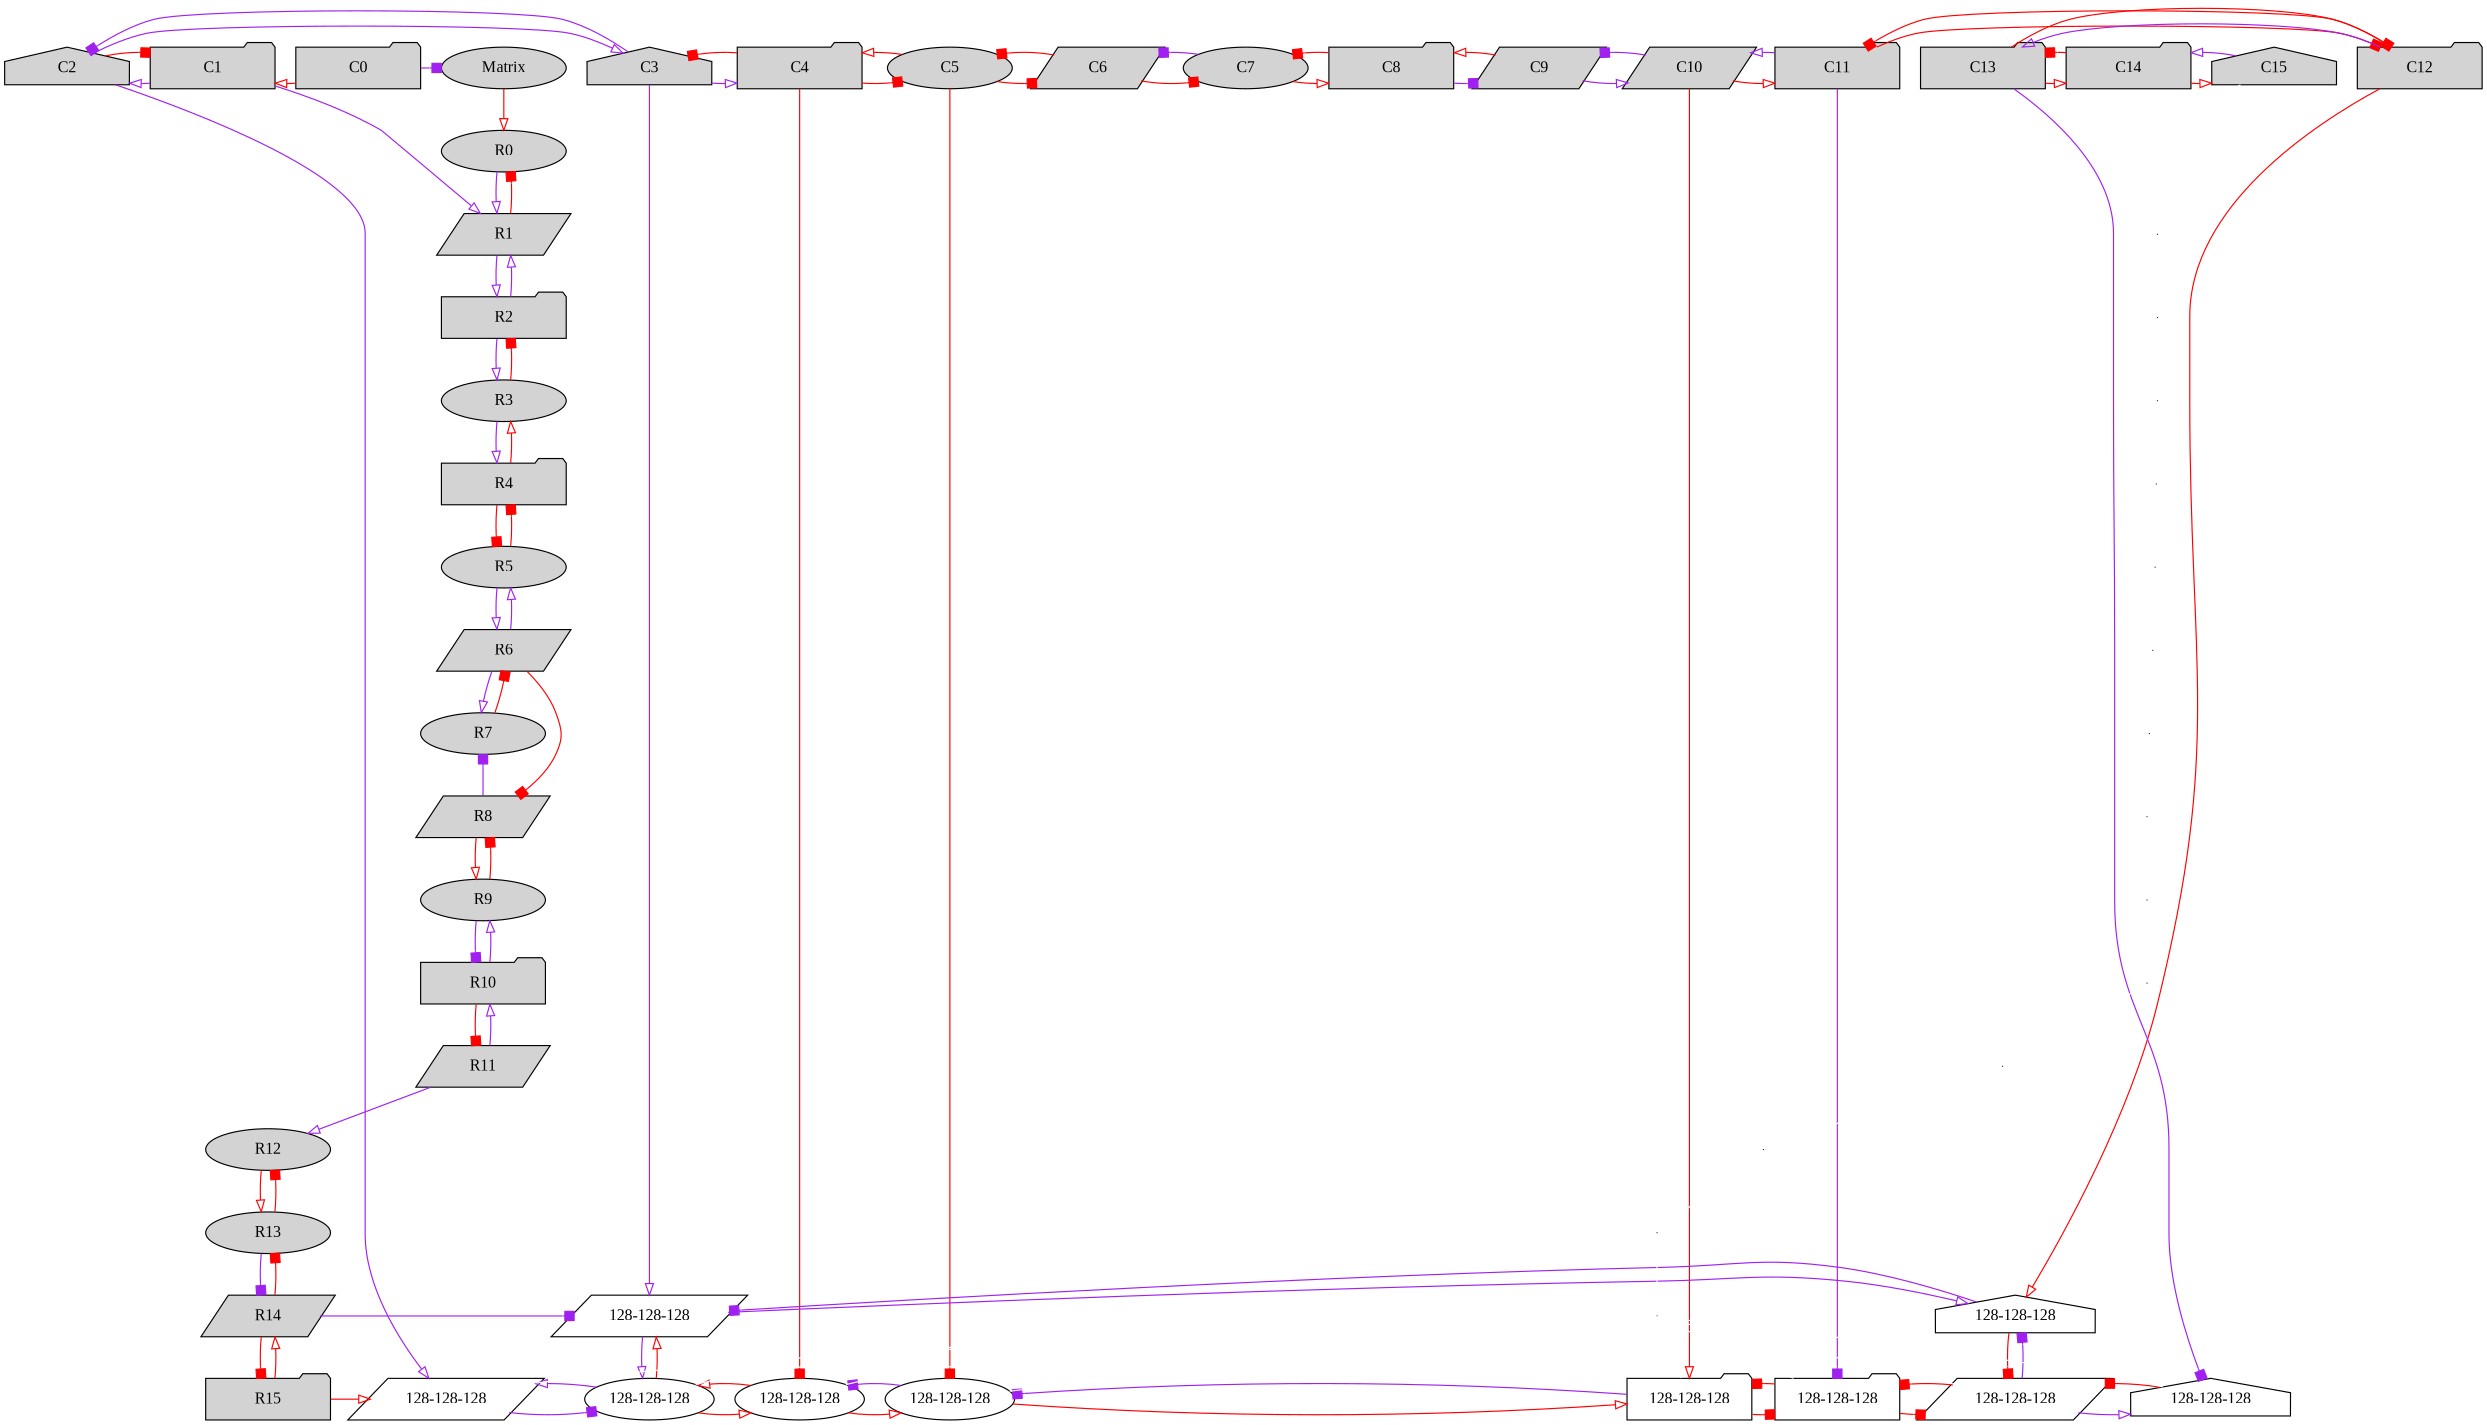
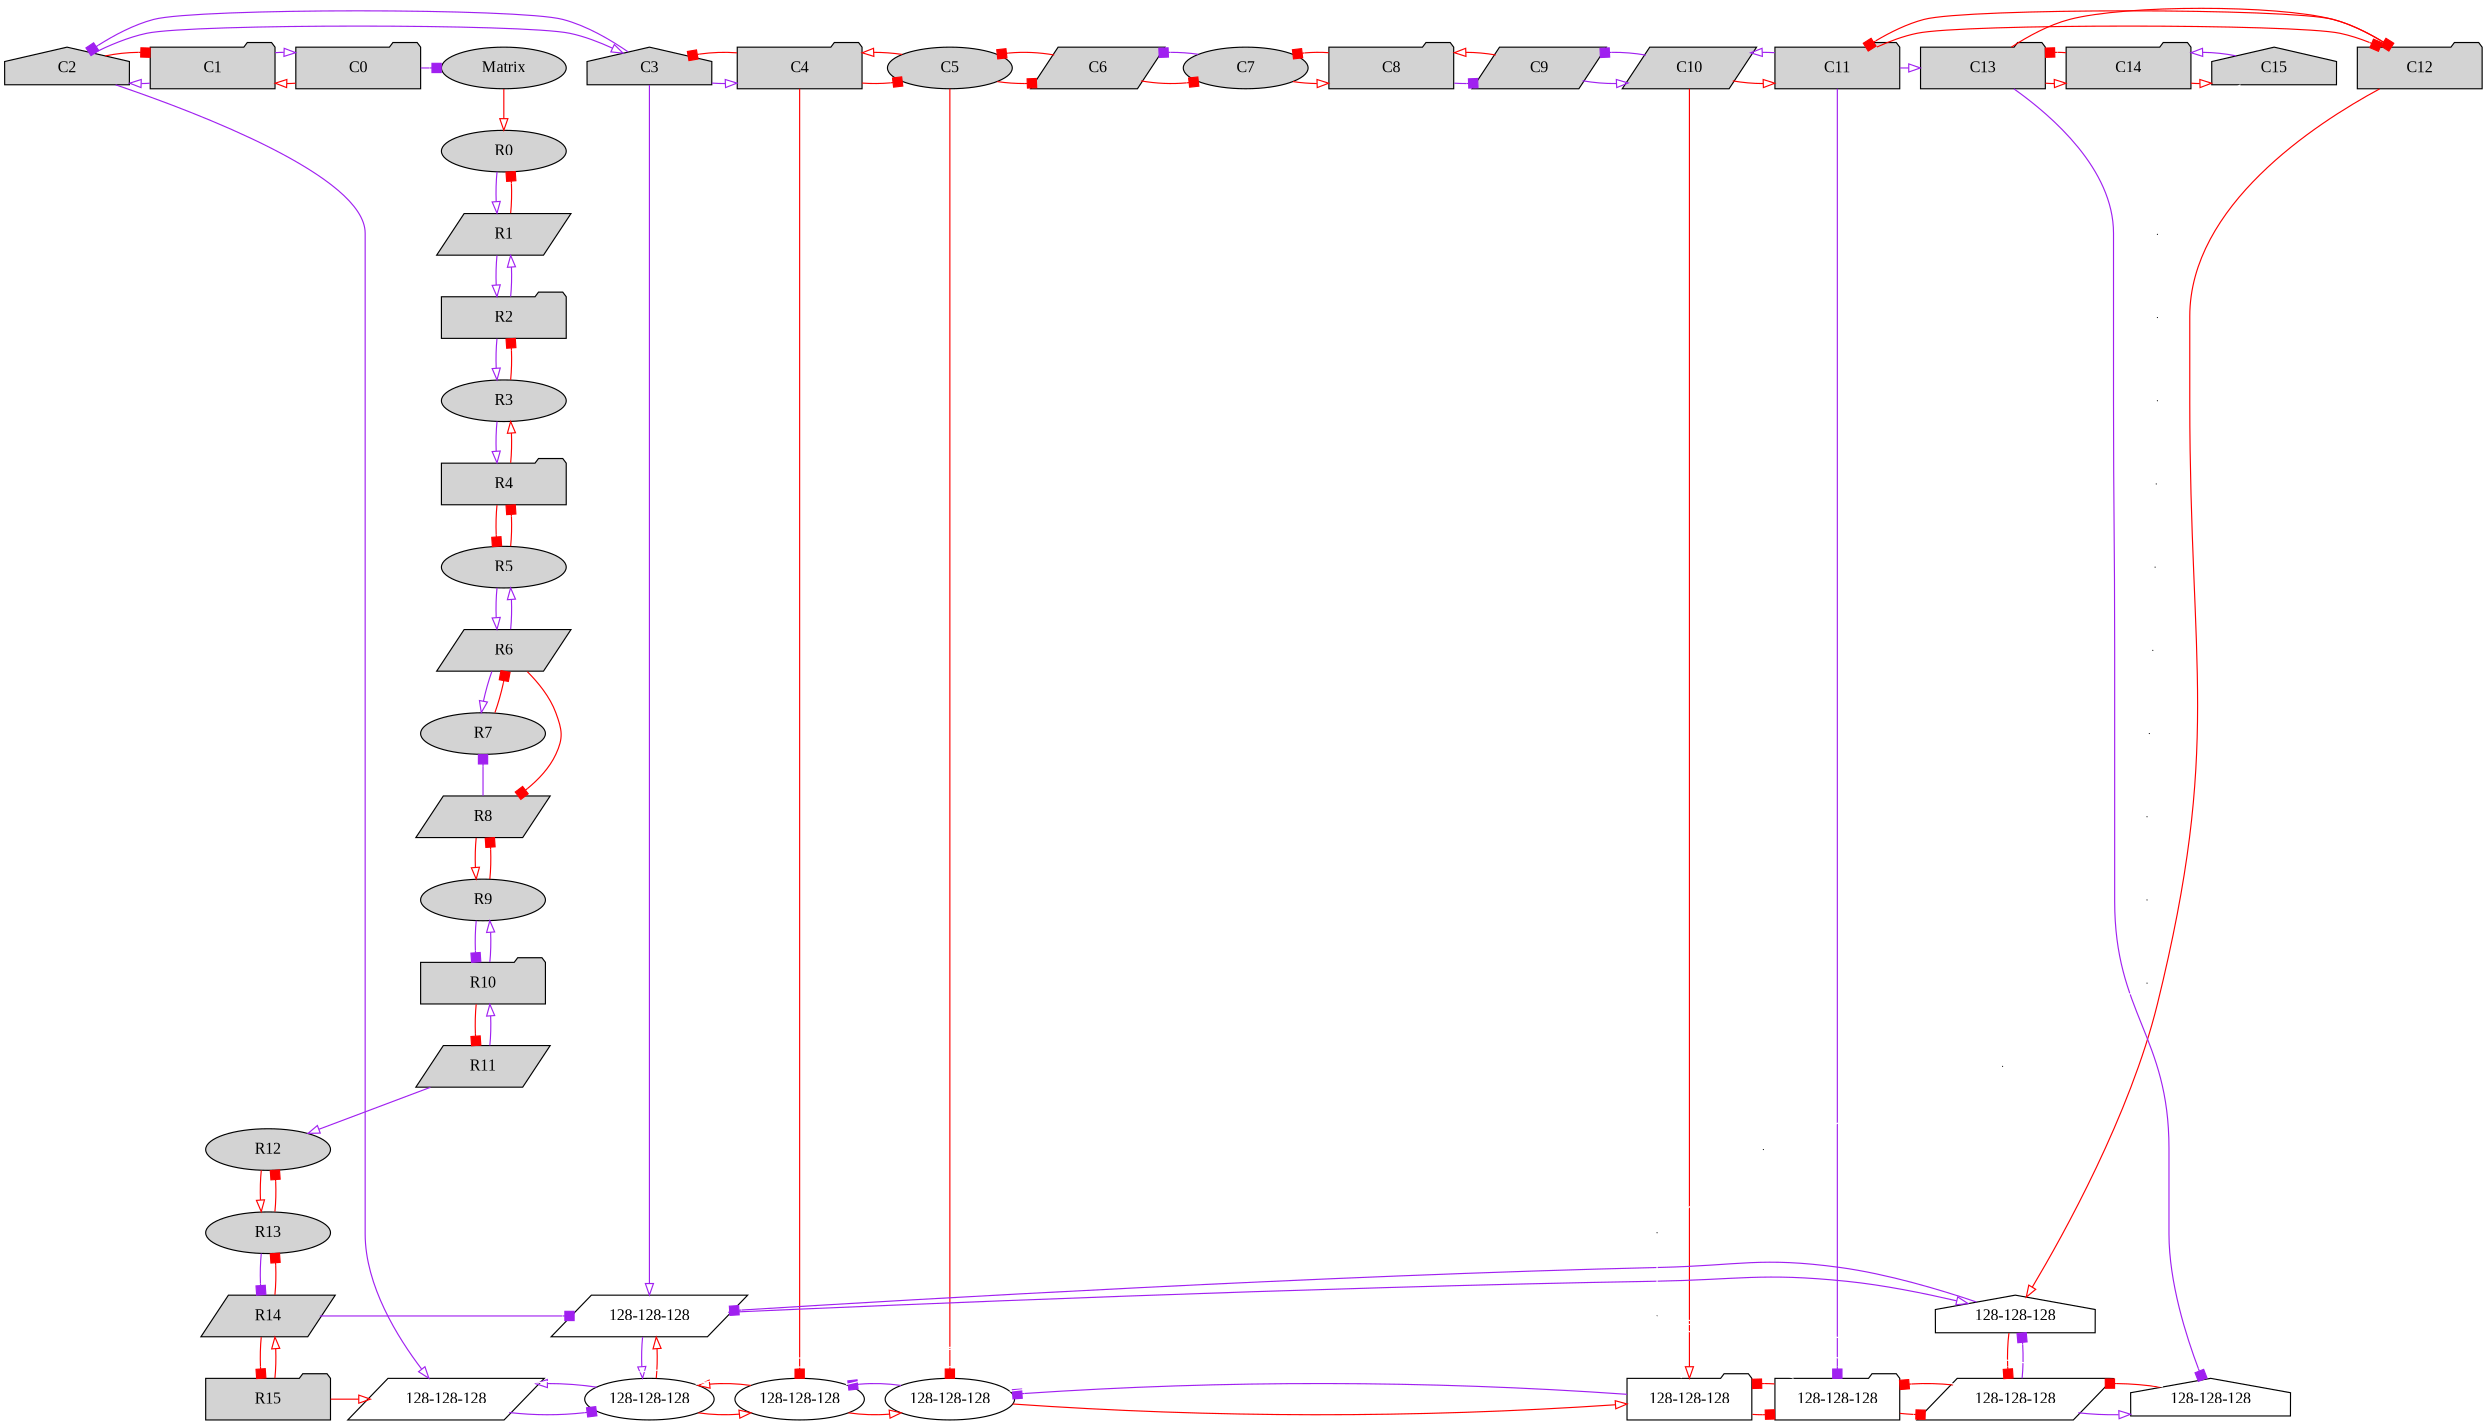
(2207, 24) -> (1904, 68)
(382, 131) -> (279, 52)
